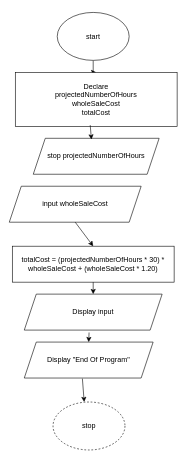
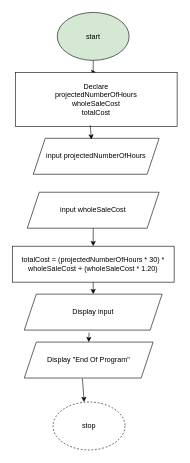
(93, 36) -> (93, 36)
(96, 156) -> (96, 156)
(75, 204) -> (93, 210)
